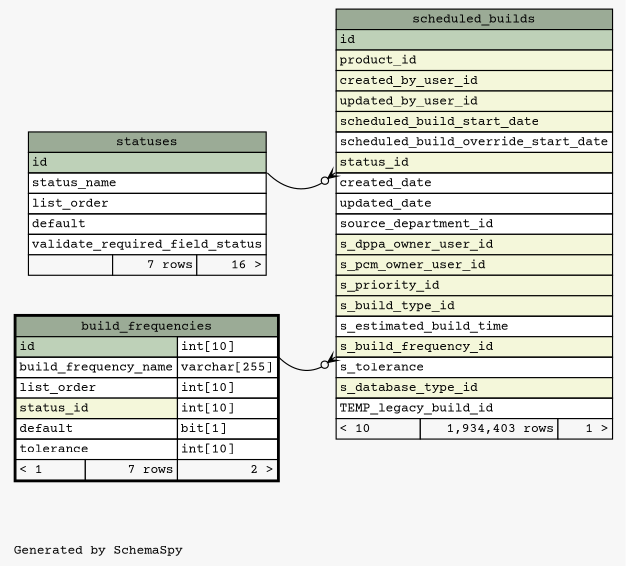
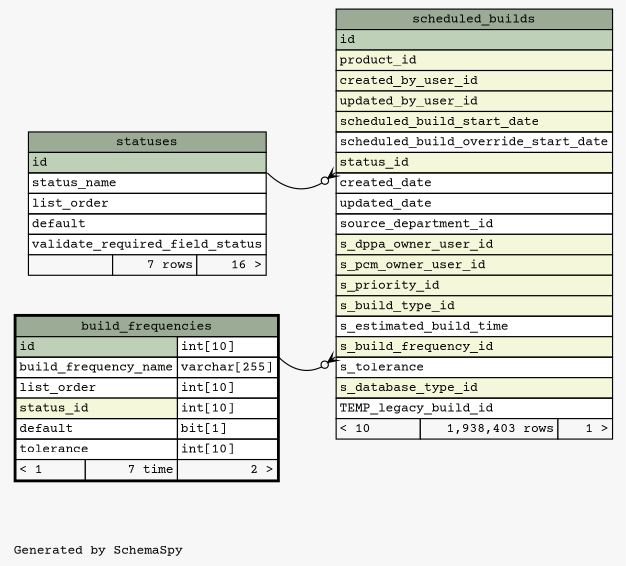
(501, 428) -> (501, 428)
(151, 469) -> (151, 469)
